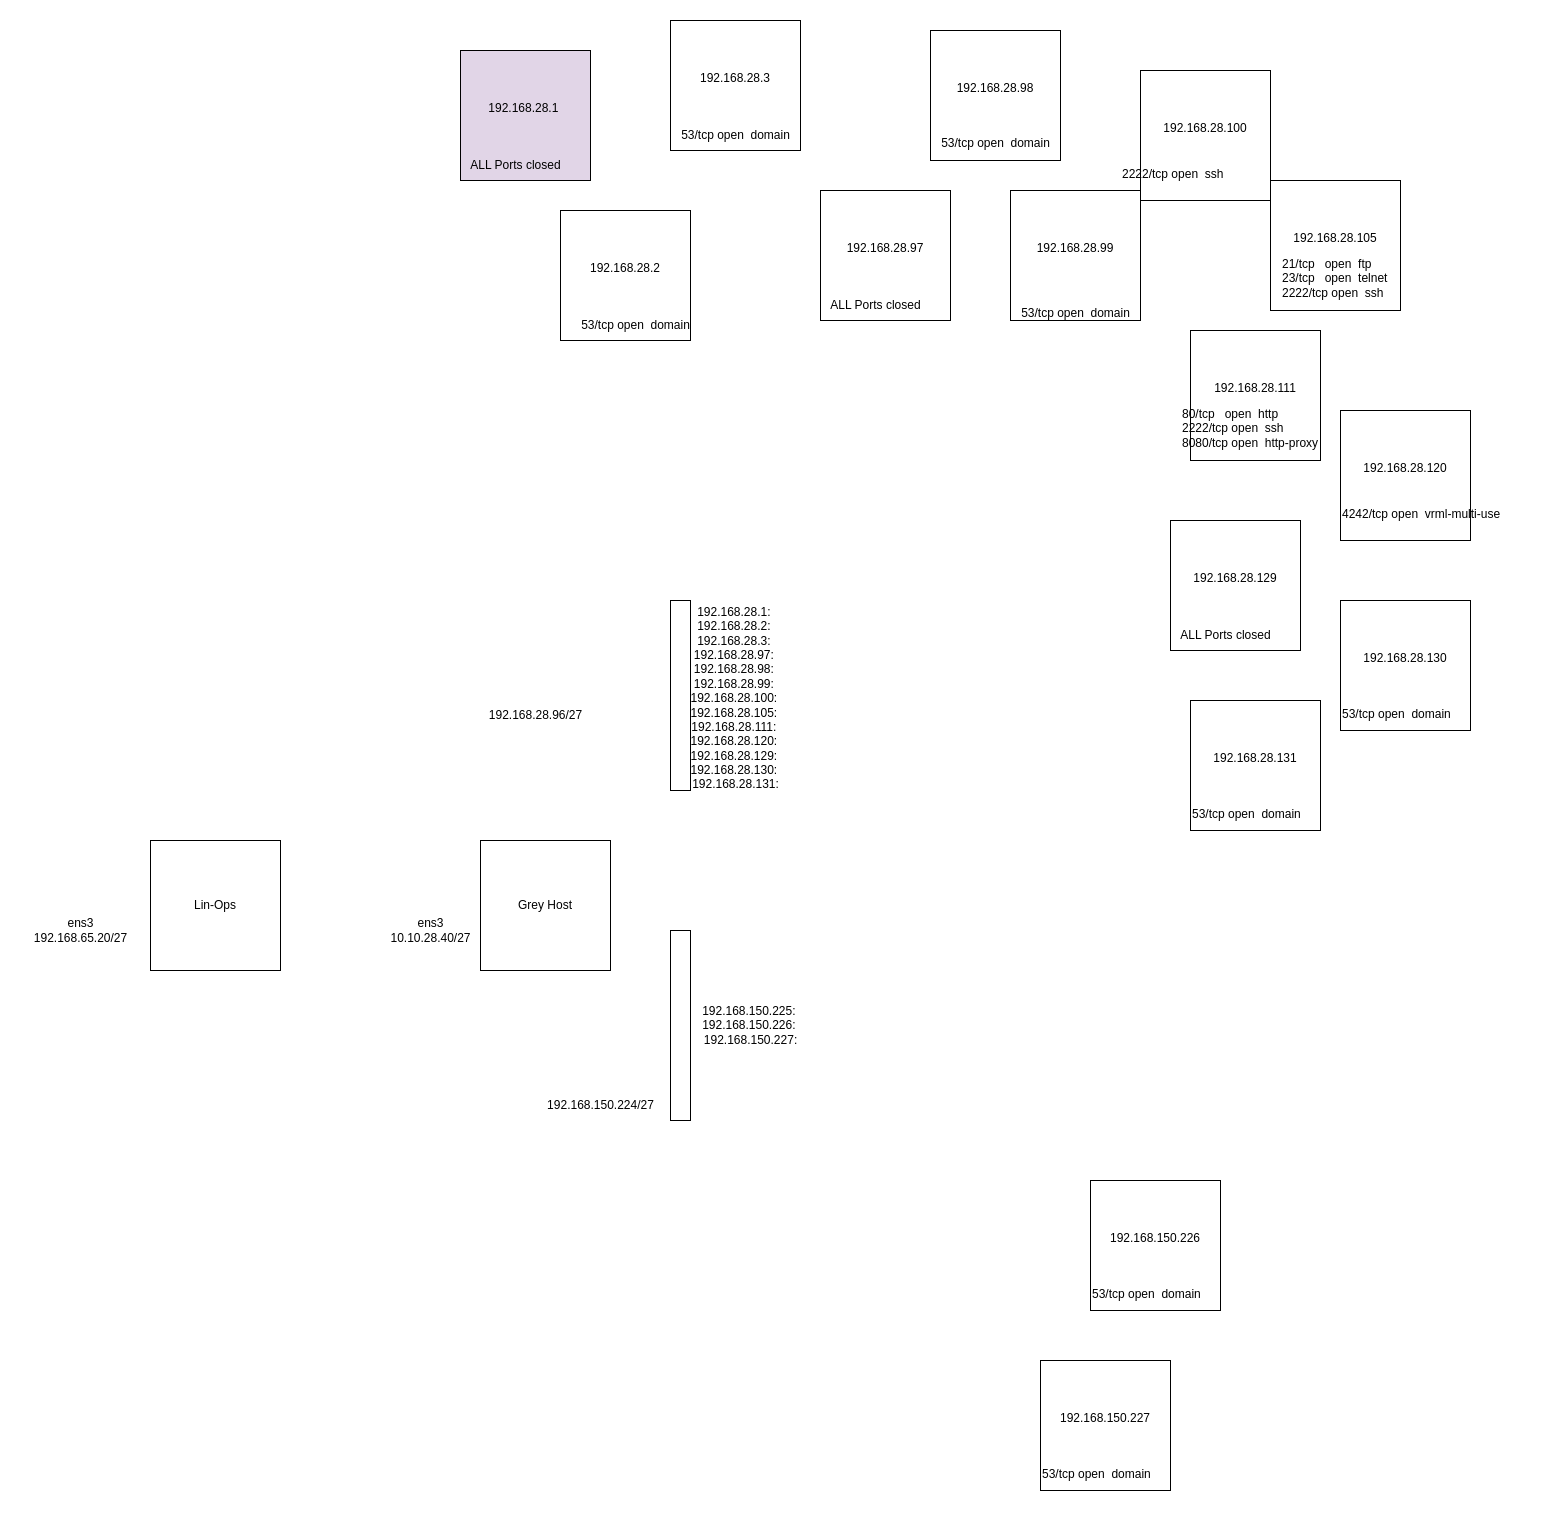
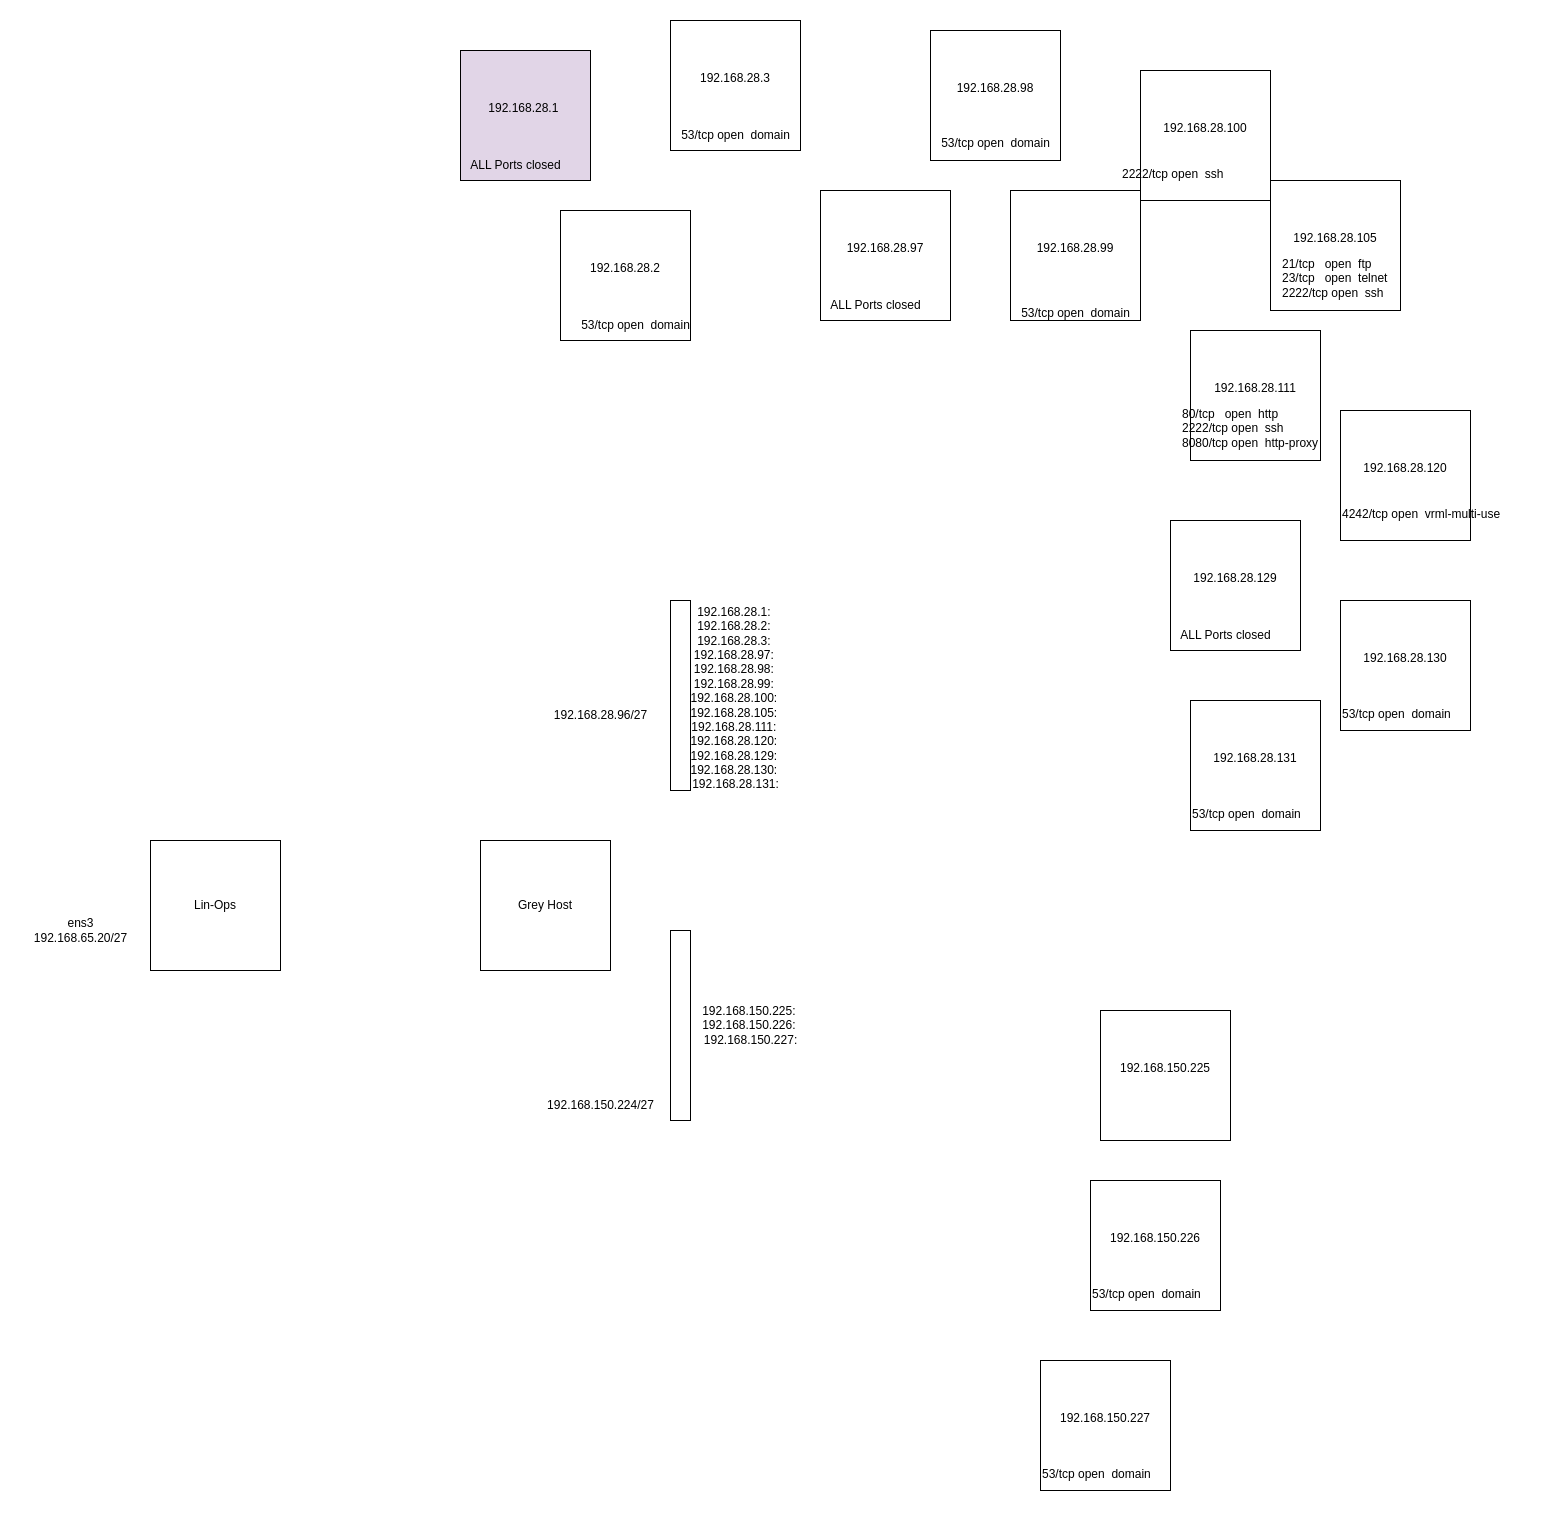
(536, 716) -> (601, 716)
(431, 931) -> none
none -> (1166, 1076)
